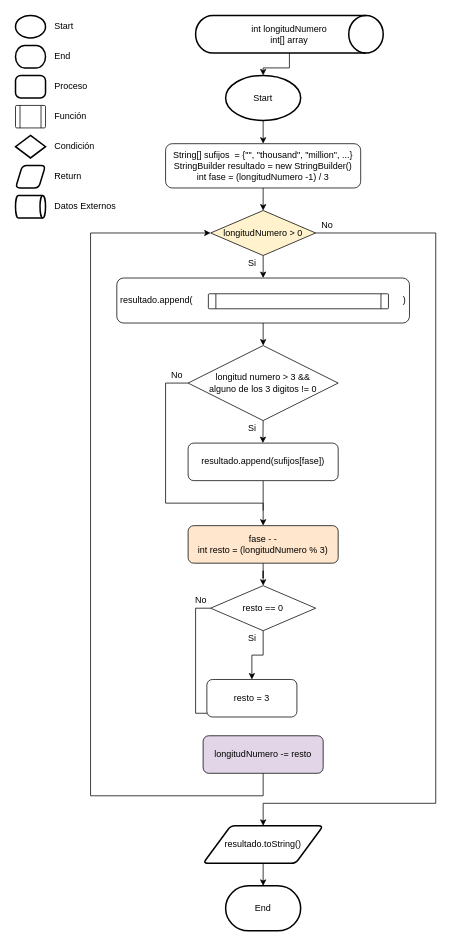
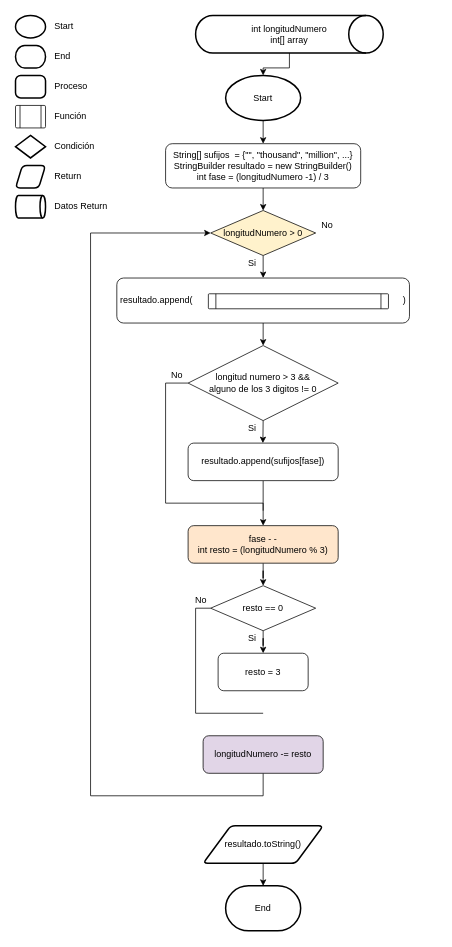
(88, 207) -> (83, 207)
(435, 604) -> none
(252, 698) -> (263, 672)
